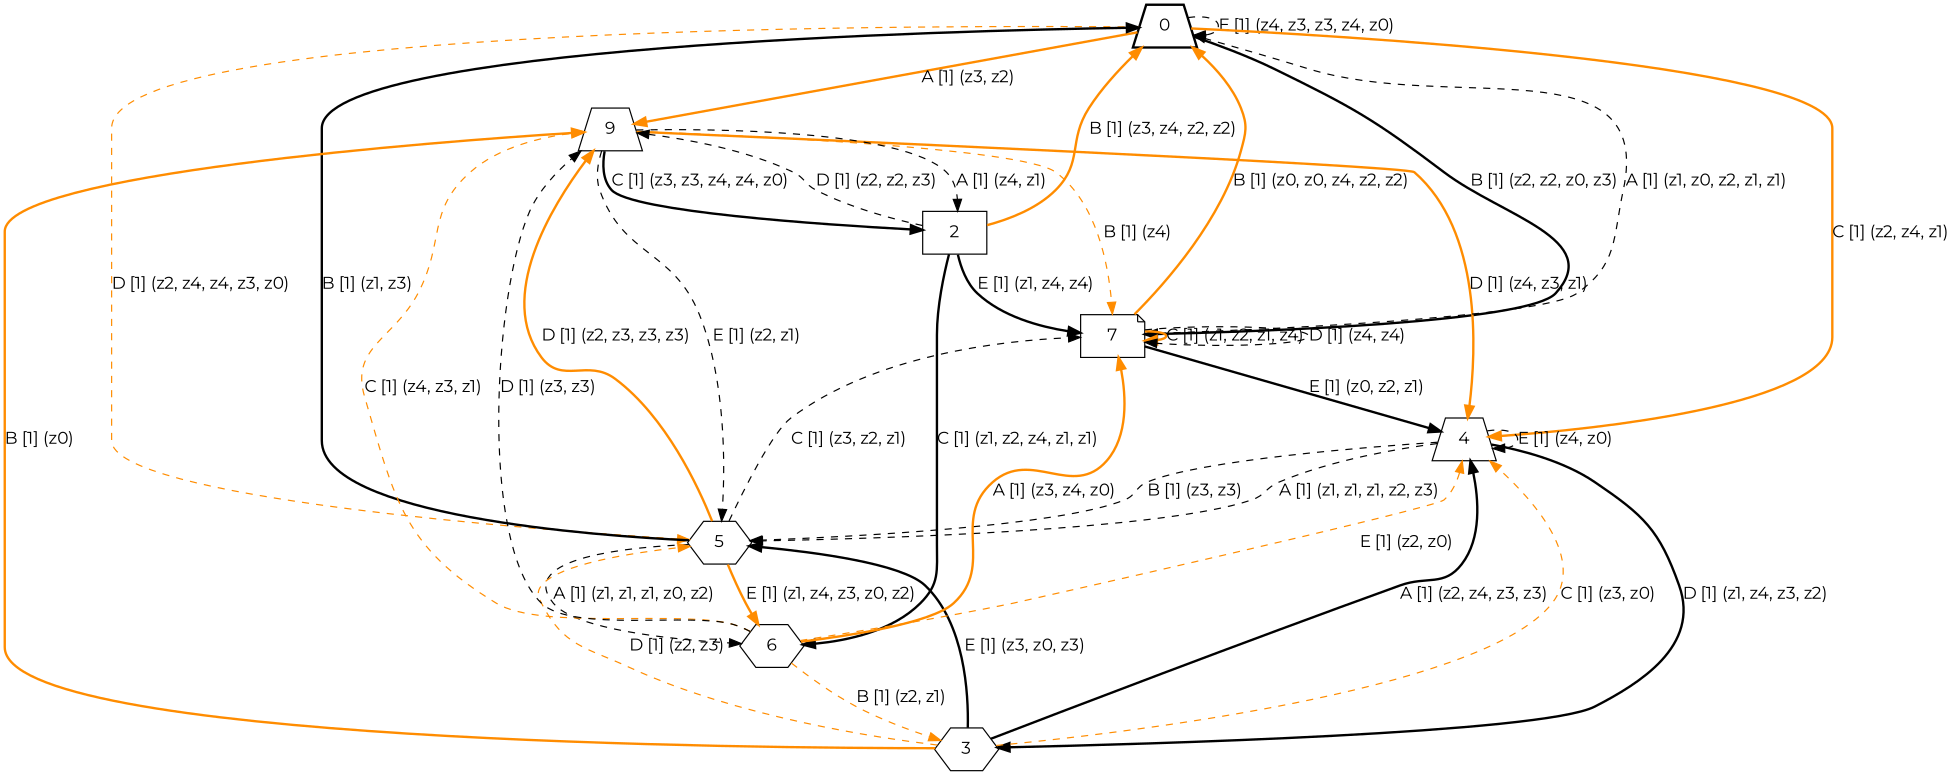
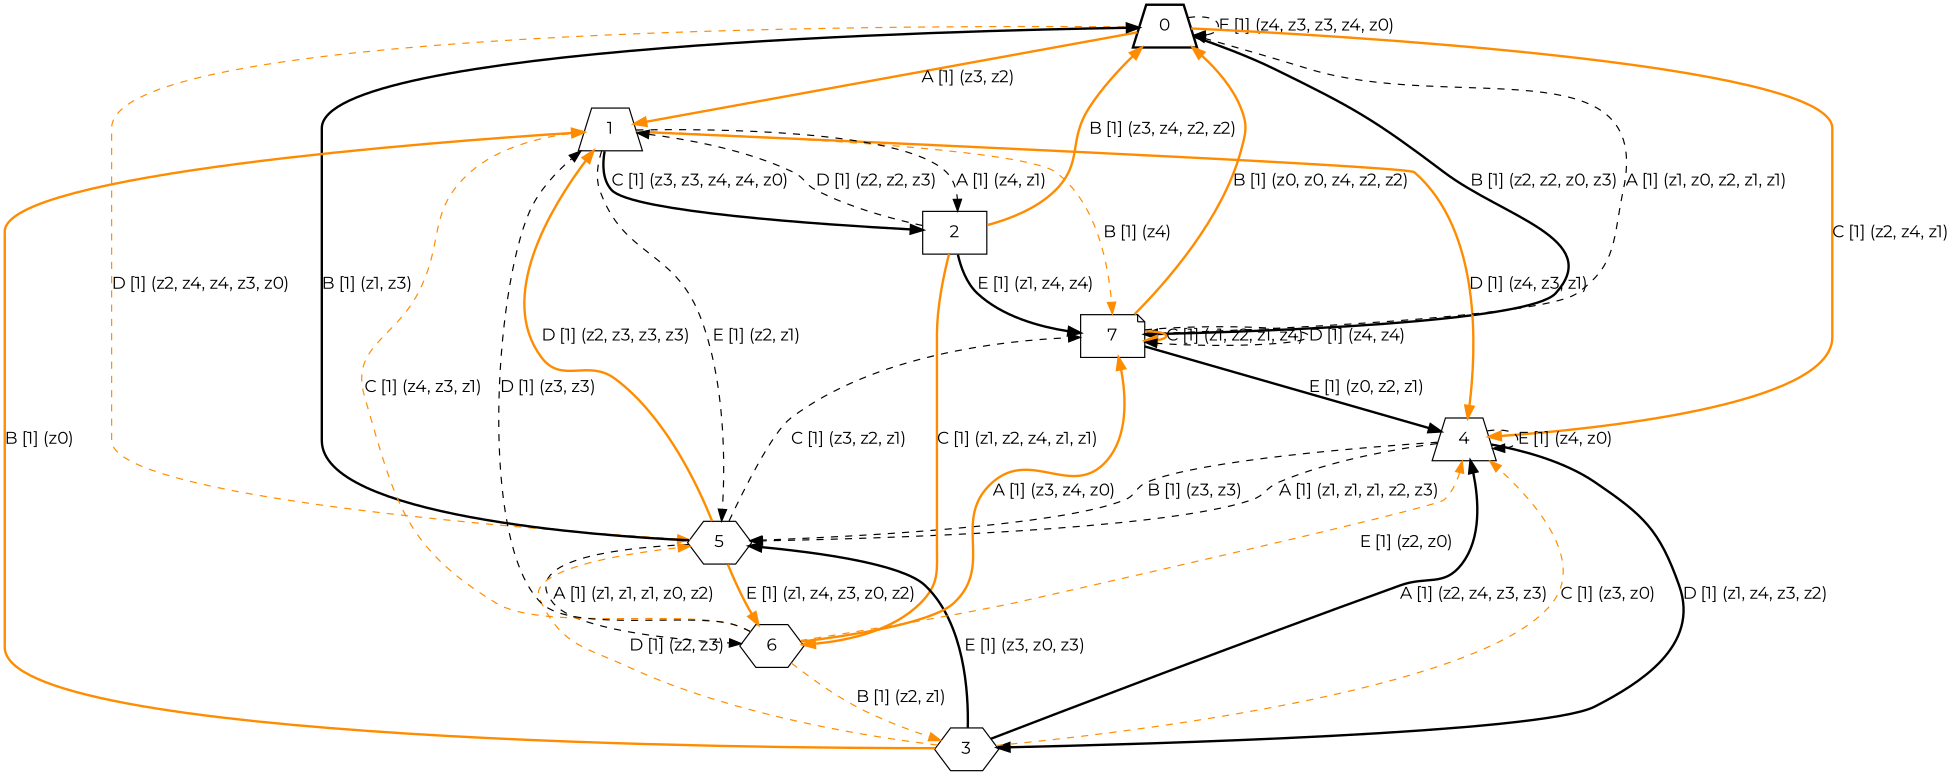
(610, 129) -> (610, 129)
(937, 488) -> (937, 488)
